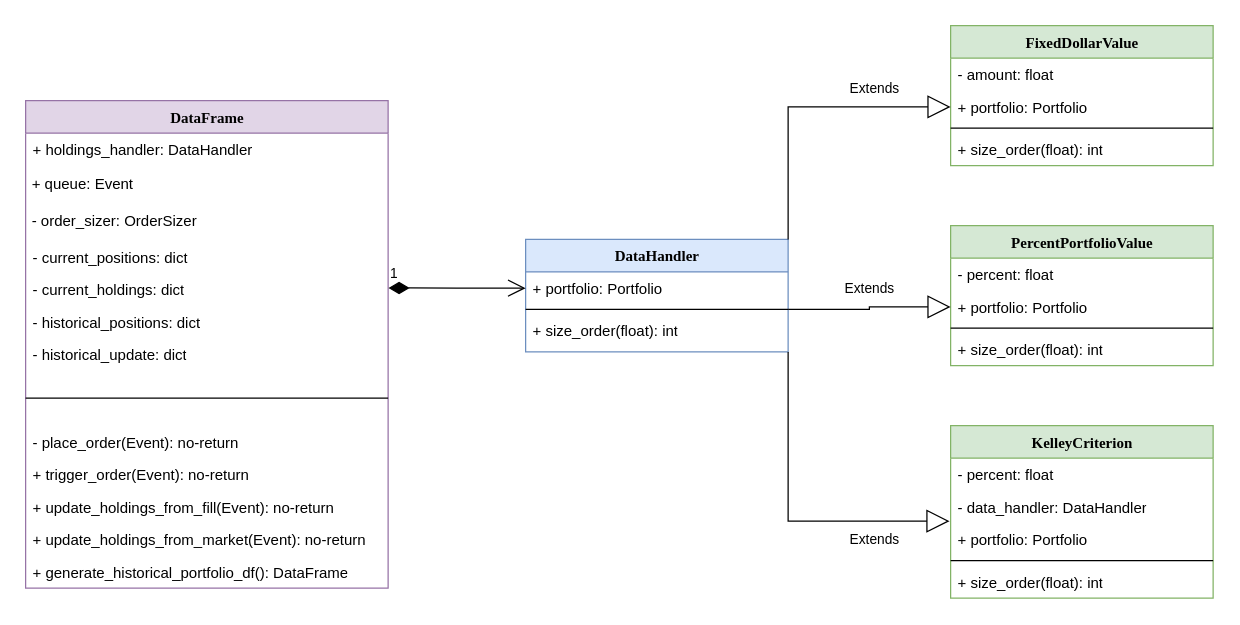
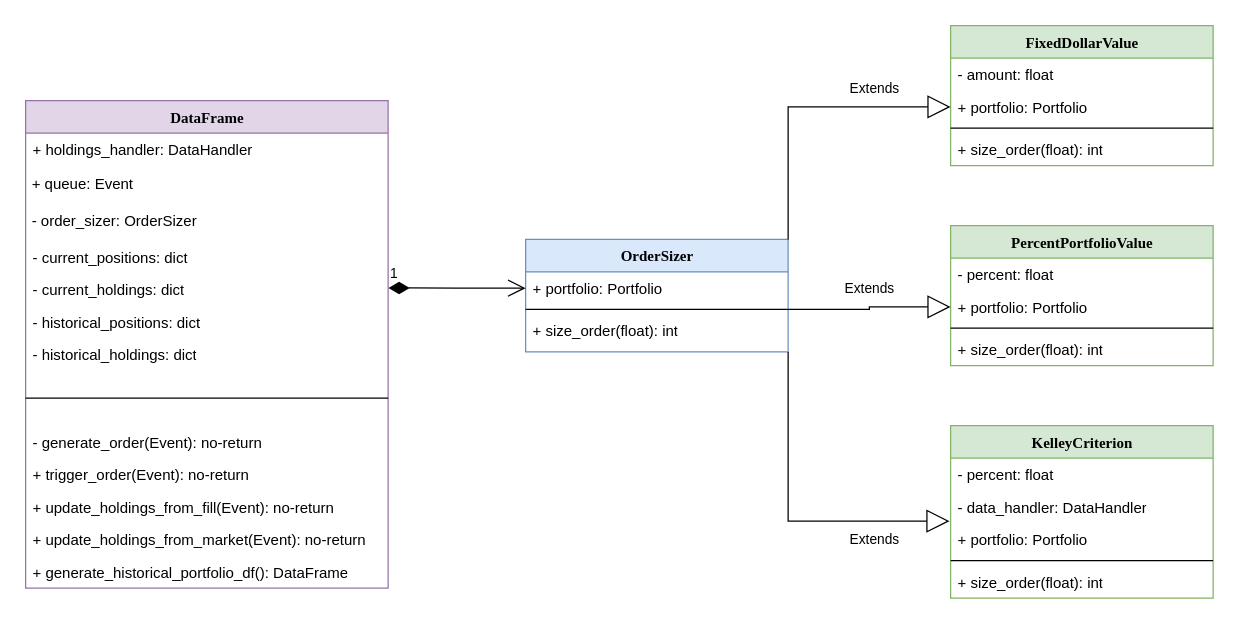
(658, 257) -> (658, 257)
(124, 356) -> (129, 356)
(156, 443) -> (170, 443)
